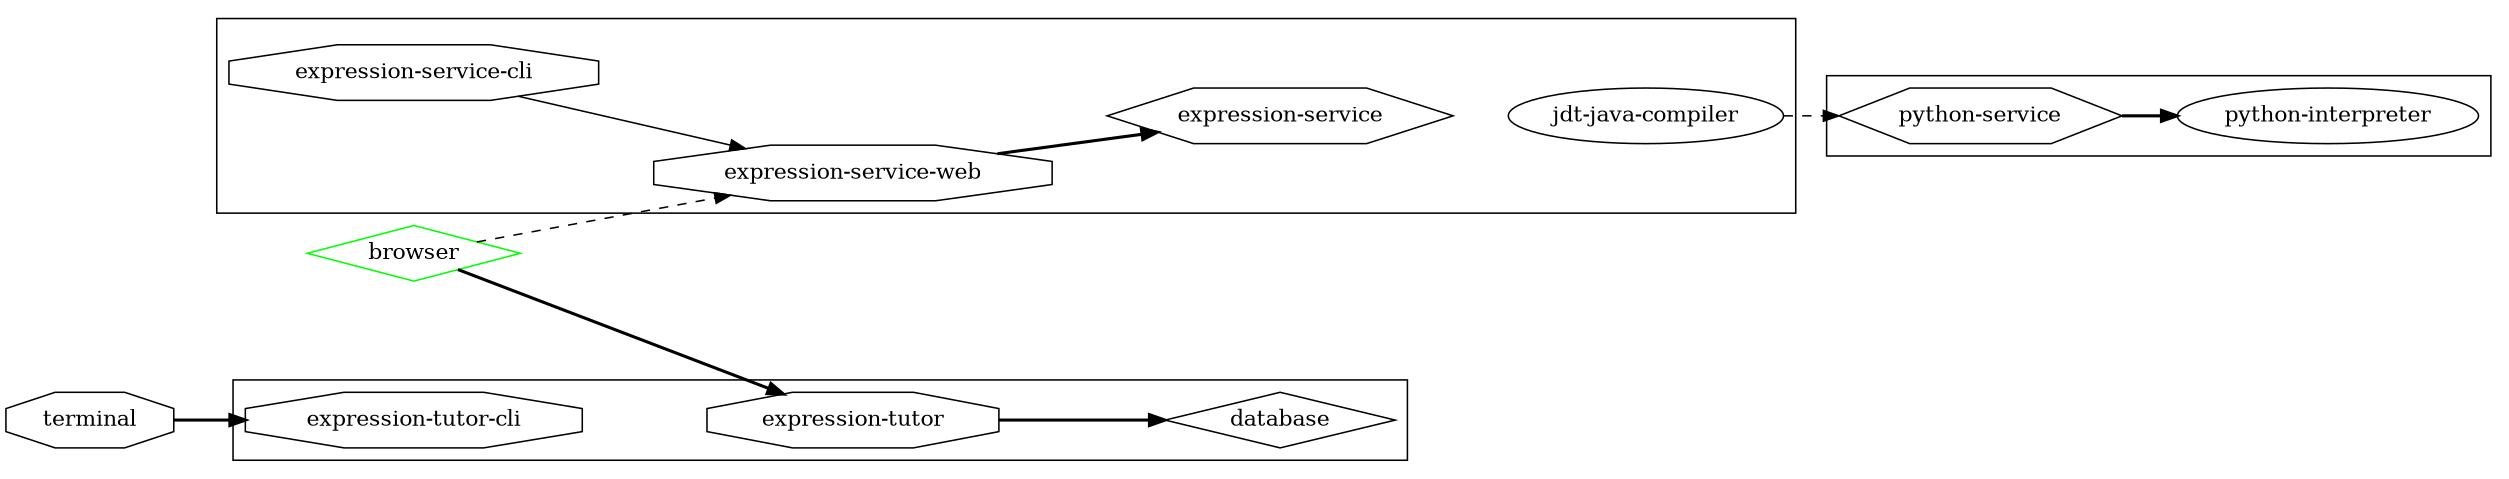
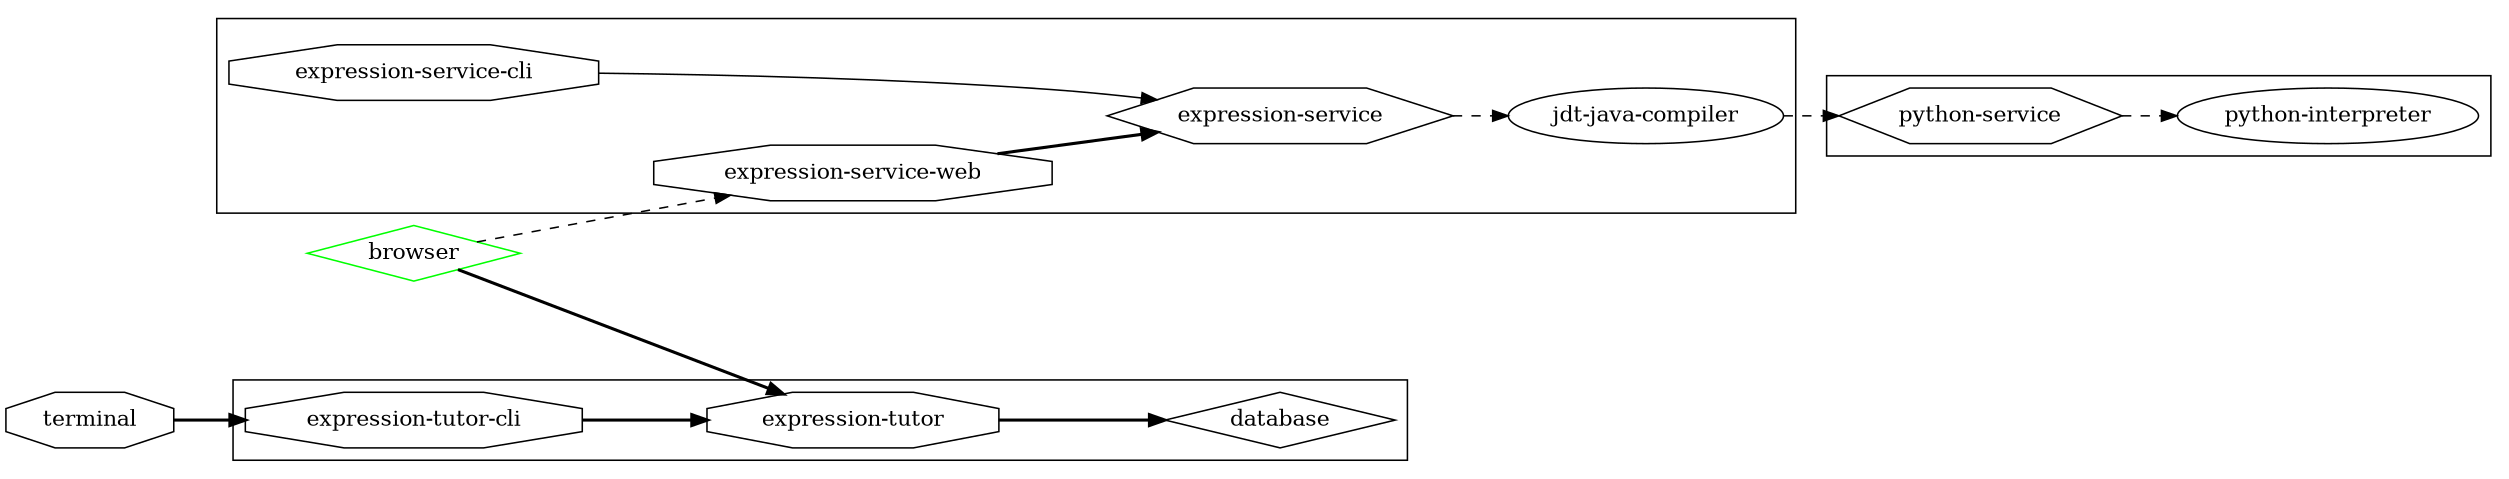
none -> (1473, 116)
(2142, 116) -> (2142, 116)
(624, 121) -> (870, 80)
none -> (637, 420)
